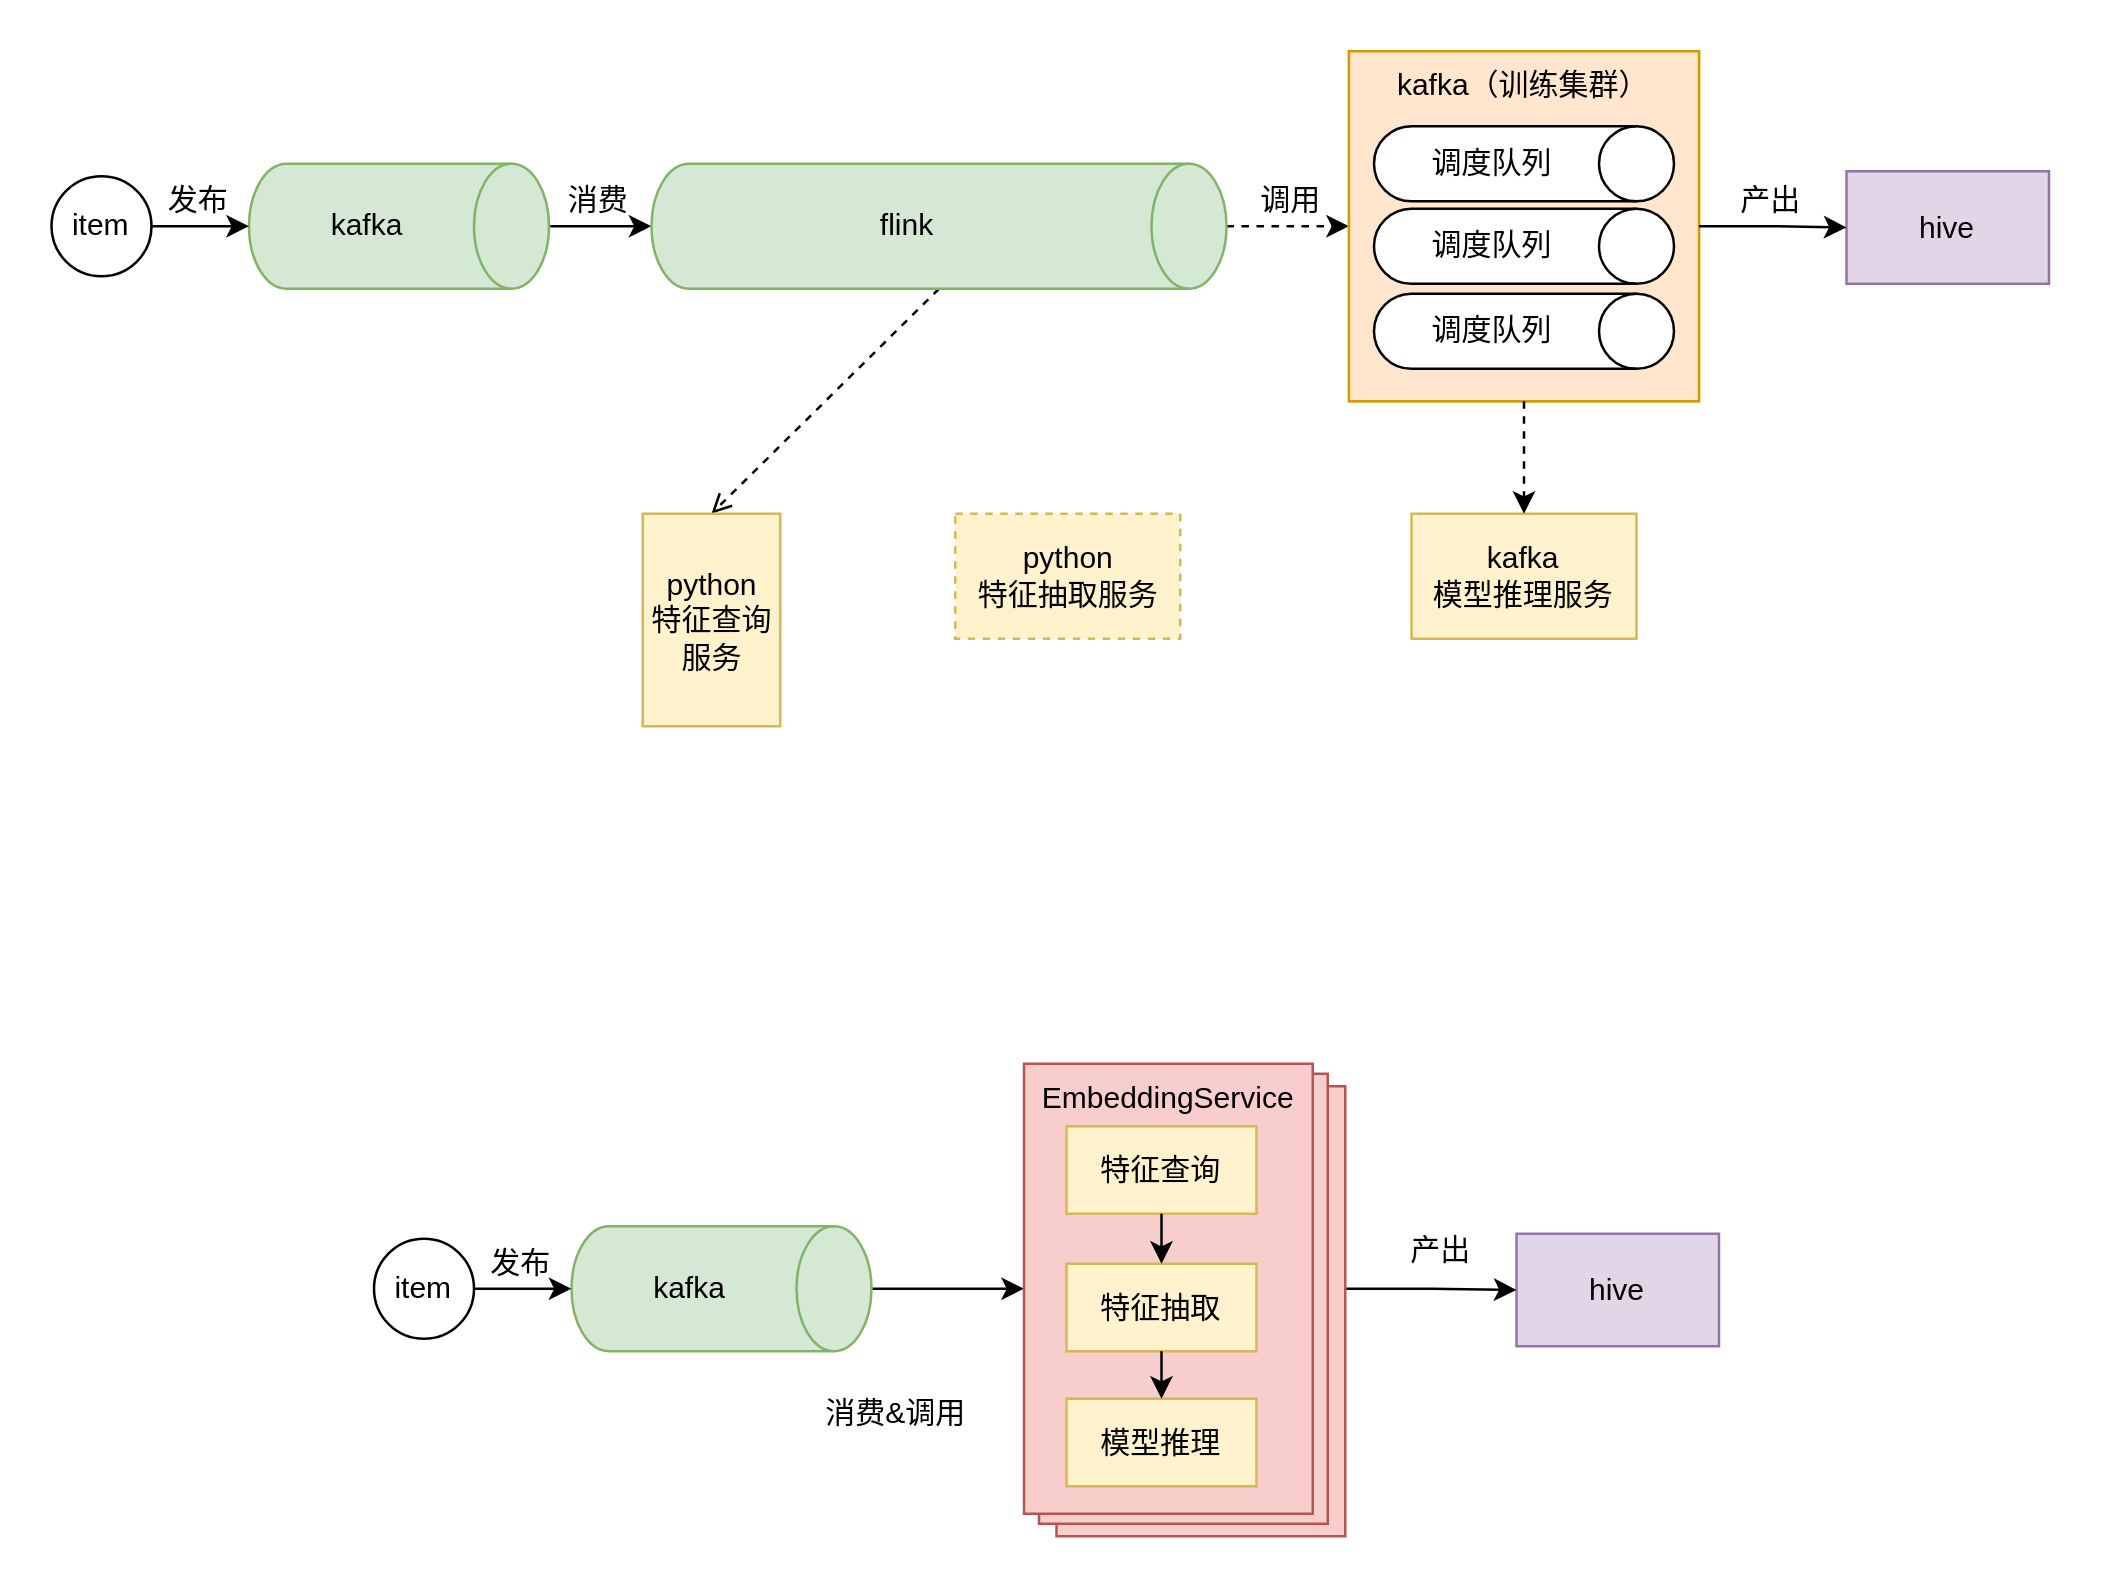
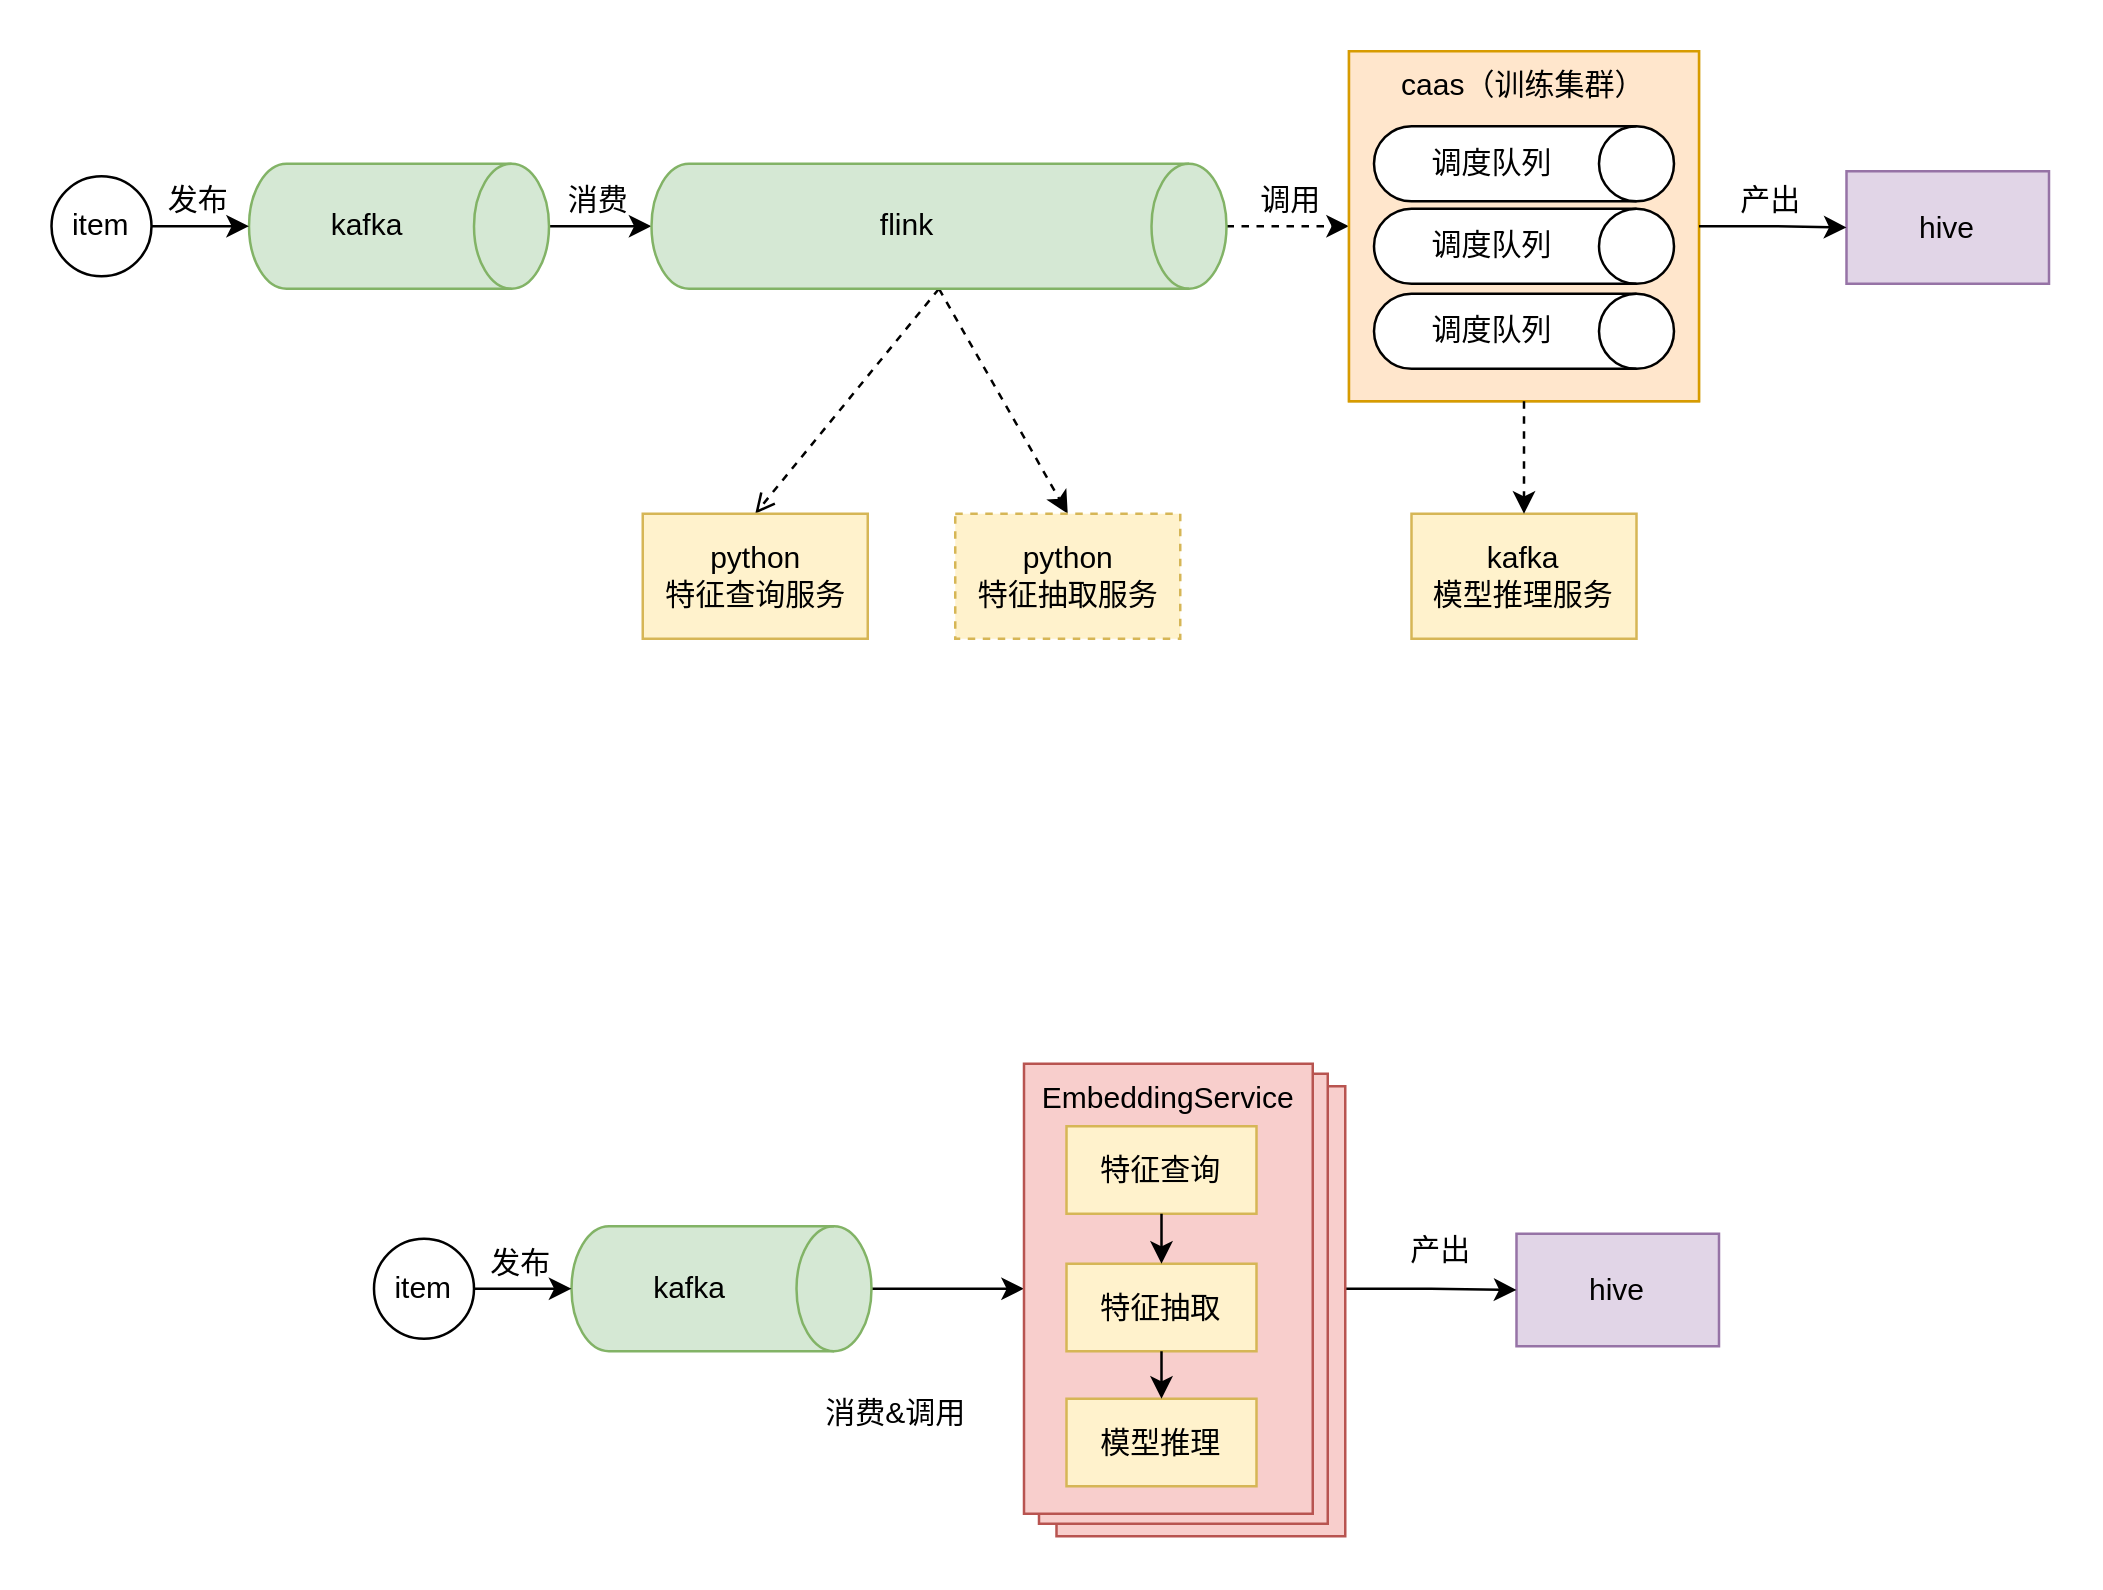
(1524, 87) -> (1524, 87)
none -> (1000, 396)
(711, 620) -> (755, 576)
